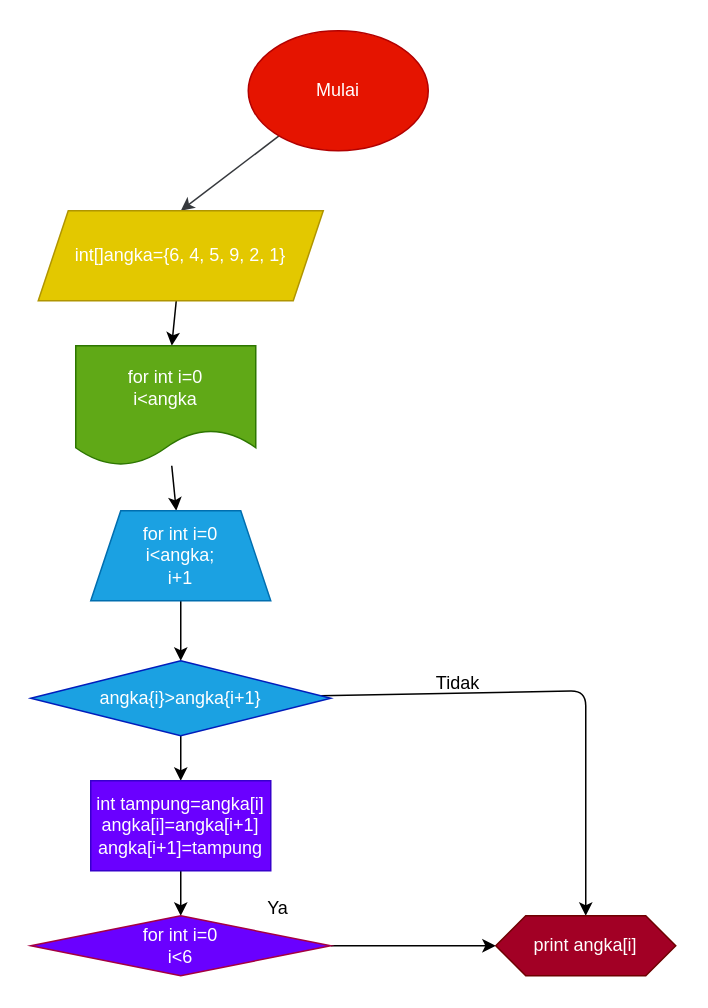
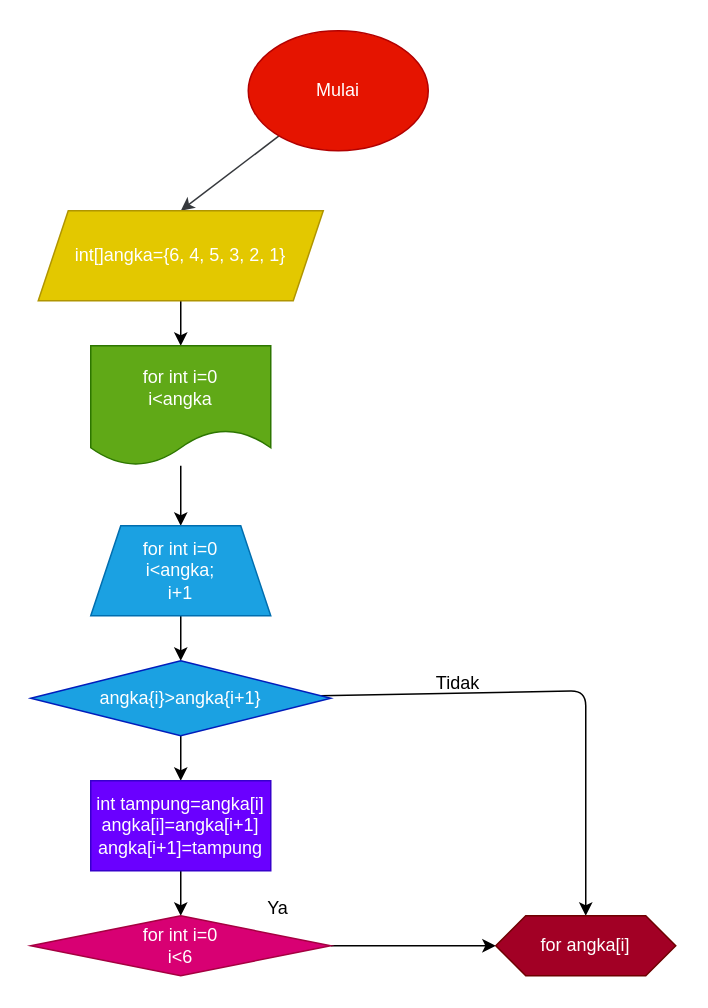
(181, 256) -> (181, 256)
(166, 406) -> (181, 406)
(181, 556) -> (181, 571)
(181, 946) -> (181, 946)
(586, 946) -> (586, 946)
